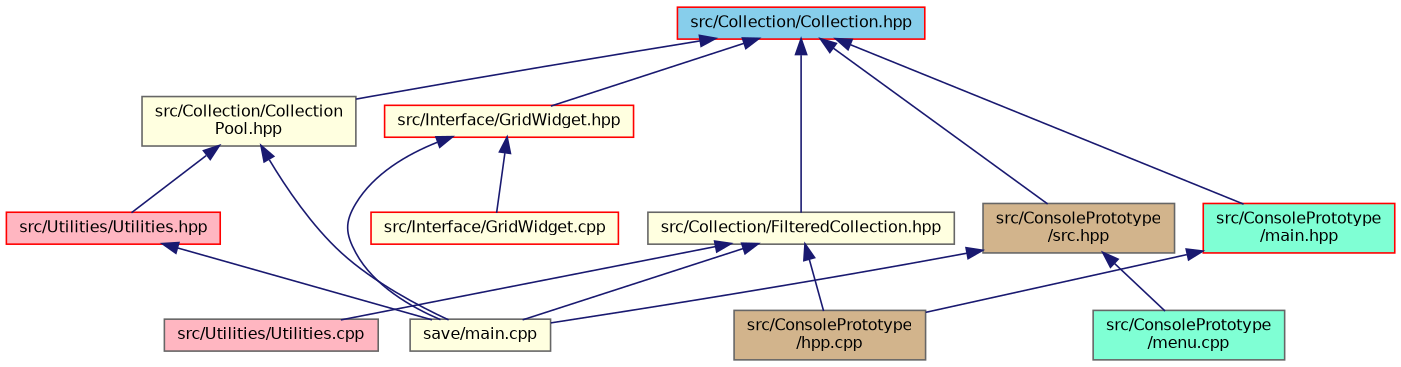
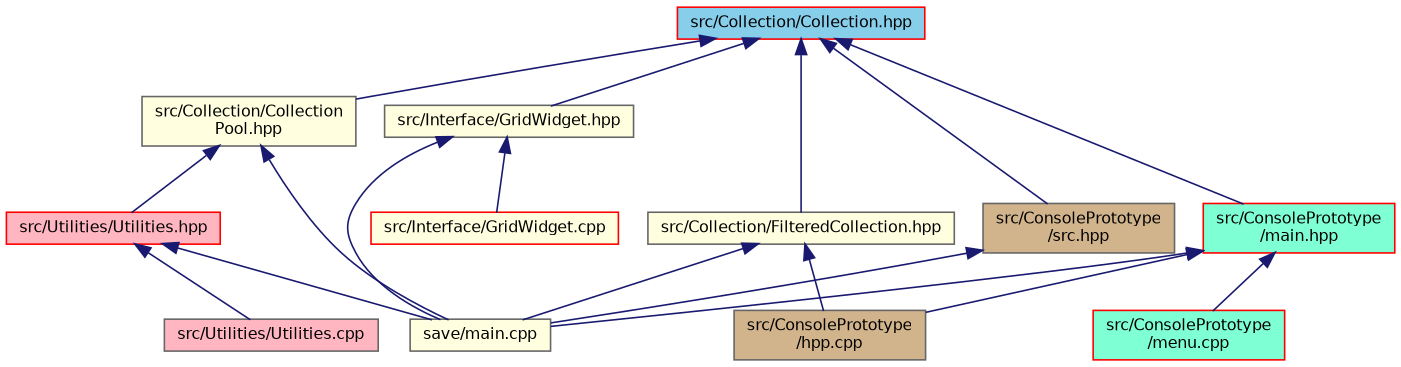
(509, 121) -> (509, 121)
(528, 283) -> (199, 286)
(1140, 287) -> (1238, 287)
none -> (869, 292)
(1189, 335) -> (1189, 335)
